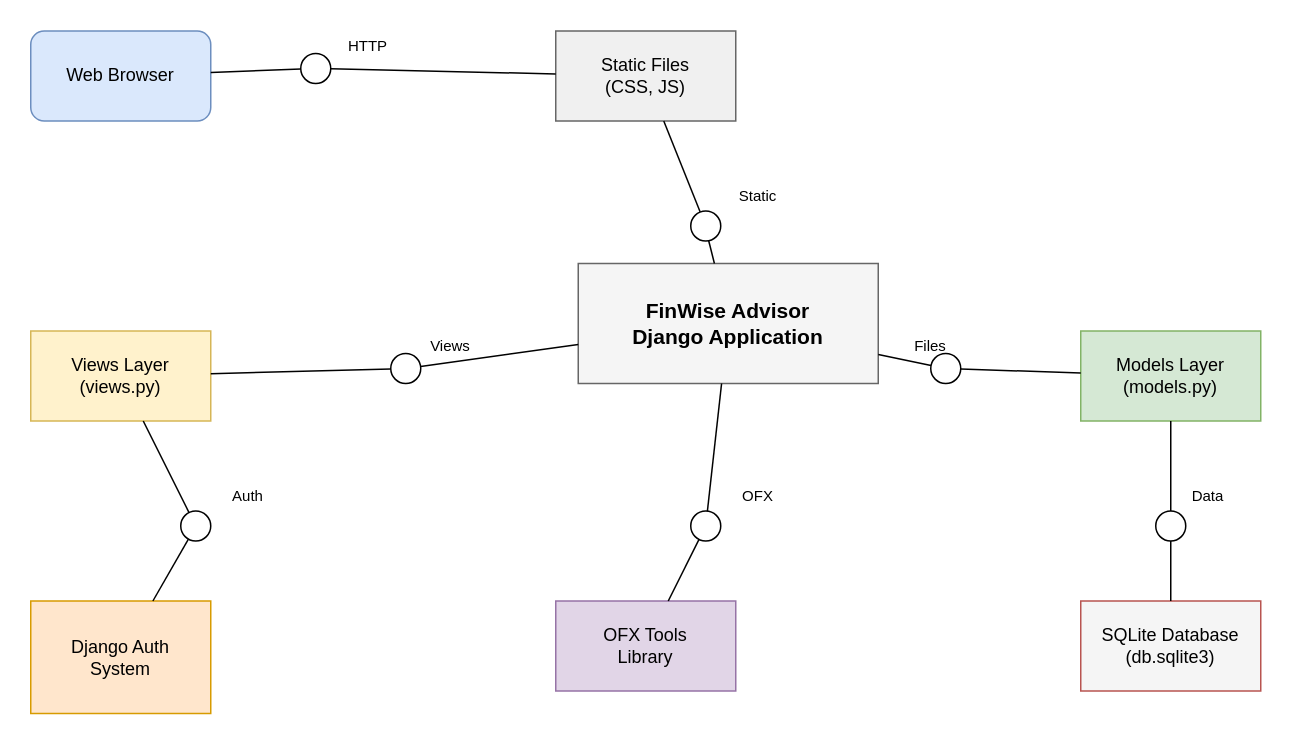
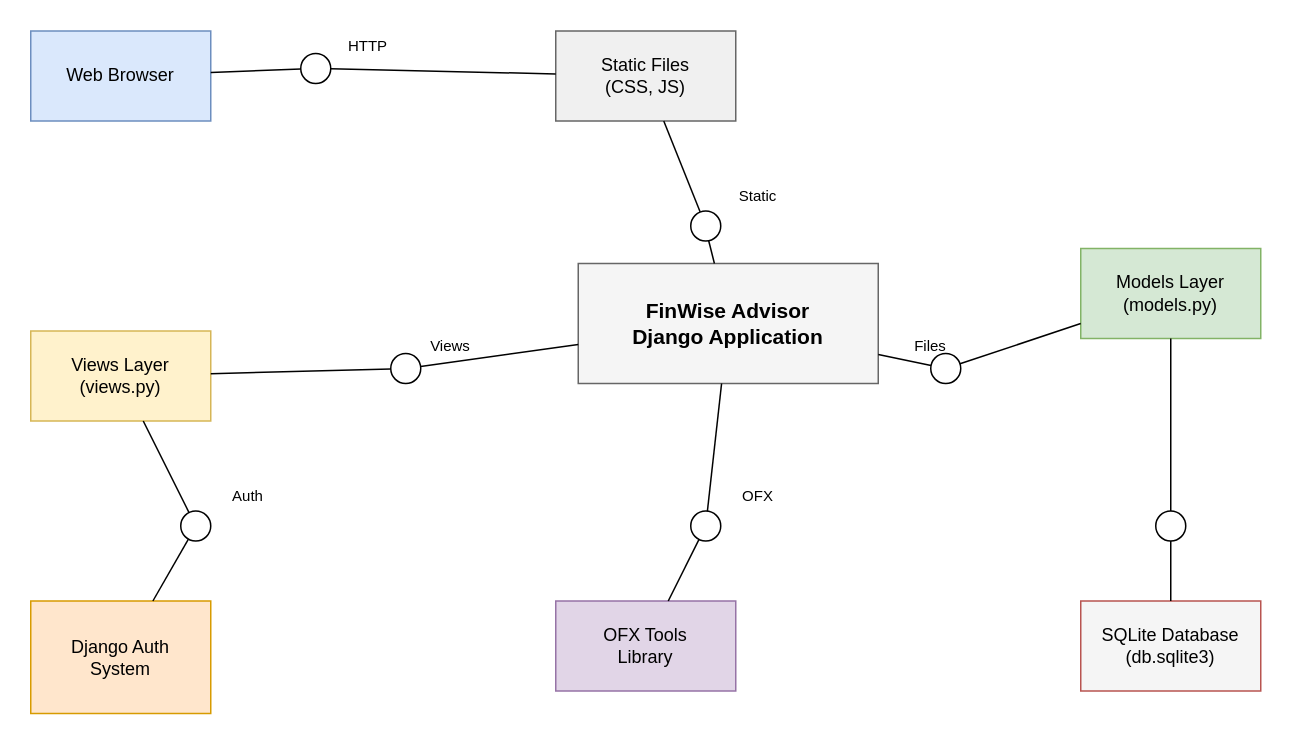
(121, 76) -> (121, 76)
(1171, 376) -> (1171, 293)
(1208, 496) -> none
